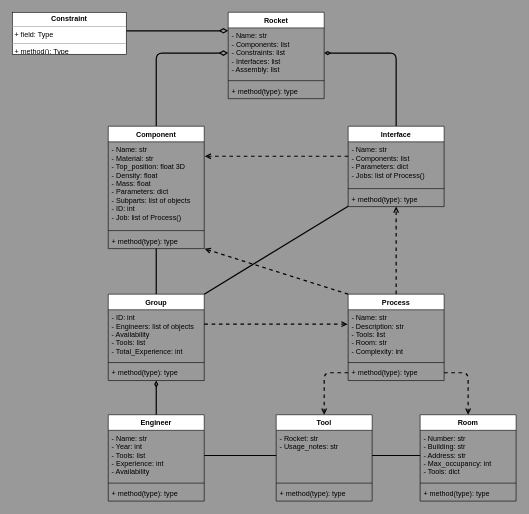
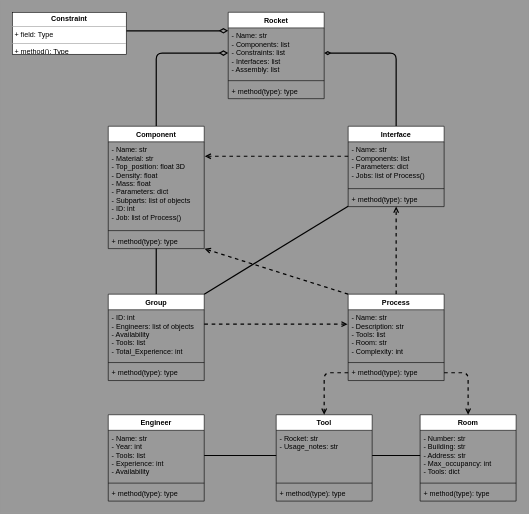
(156, 401) -> none
